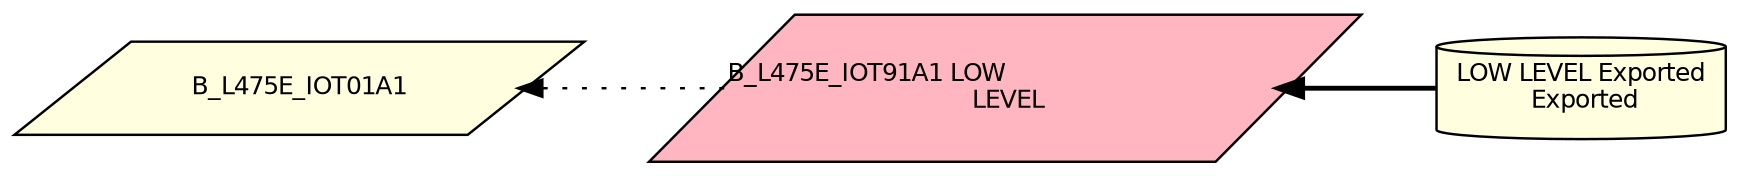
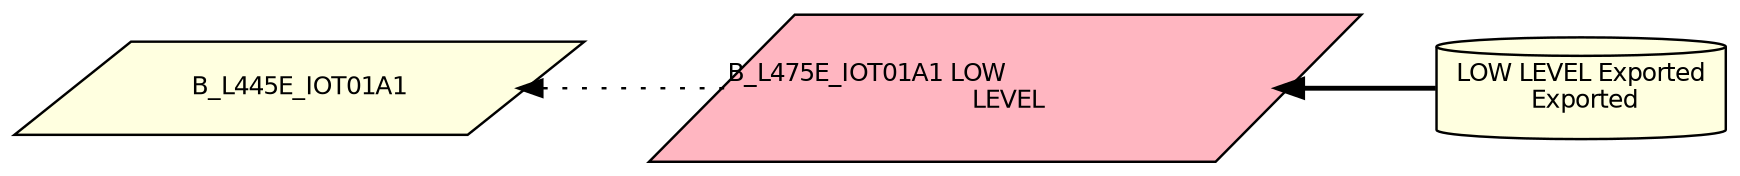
(299, 88) -> (299, 88)
(1005, 88) -> (1005, 88)
